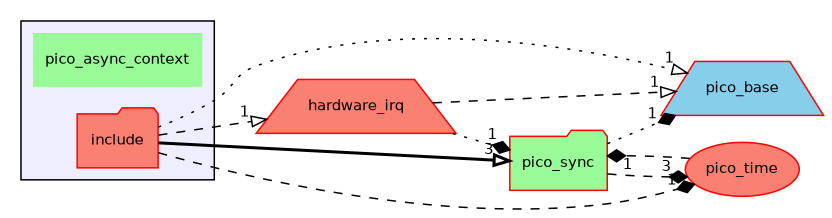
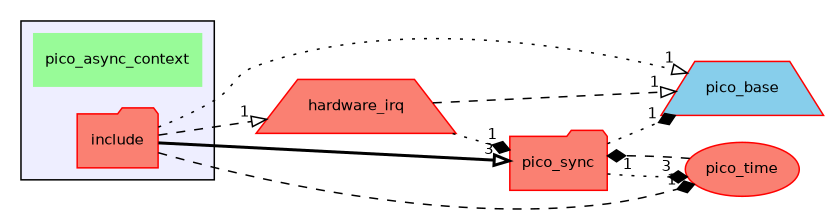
(559, 163) -> (559, 163)
(638, 176) -> (638, 176)
